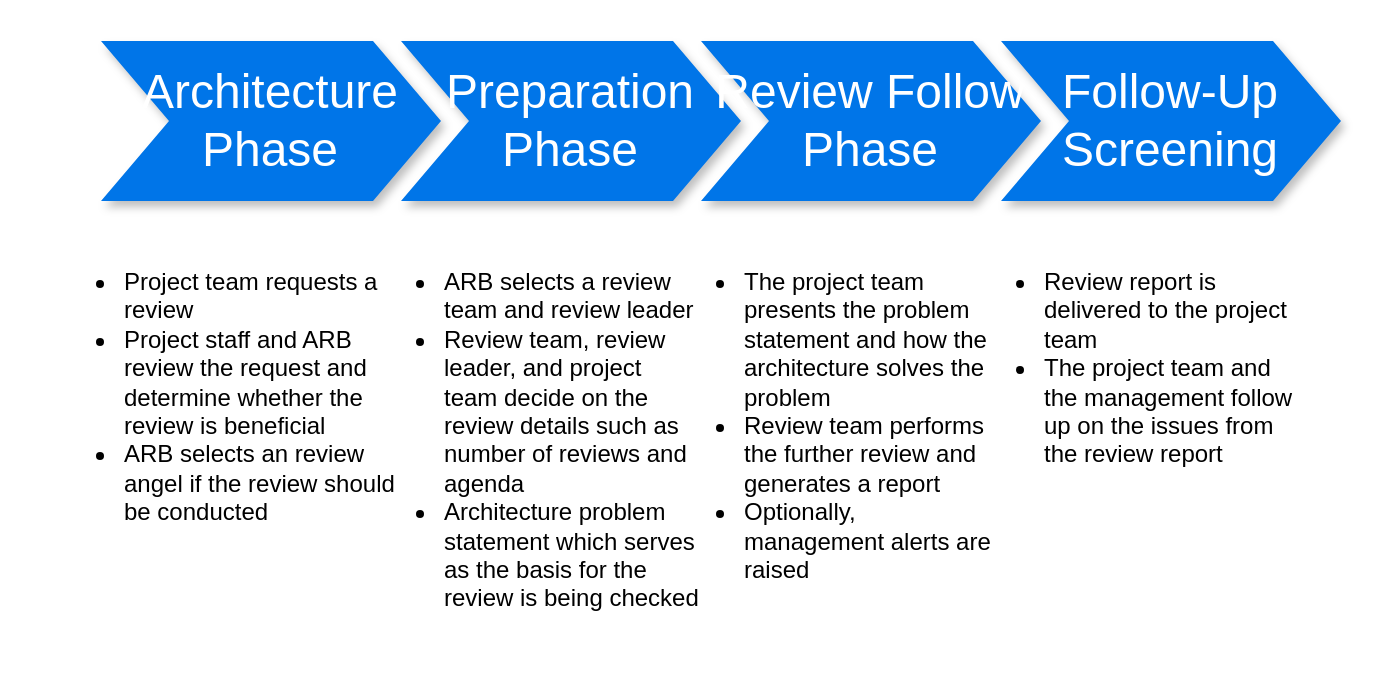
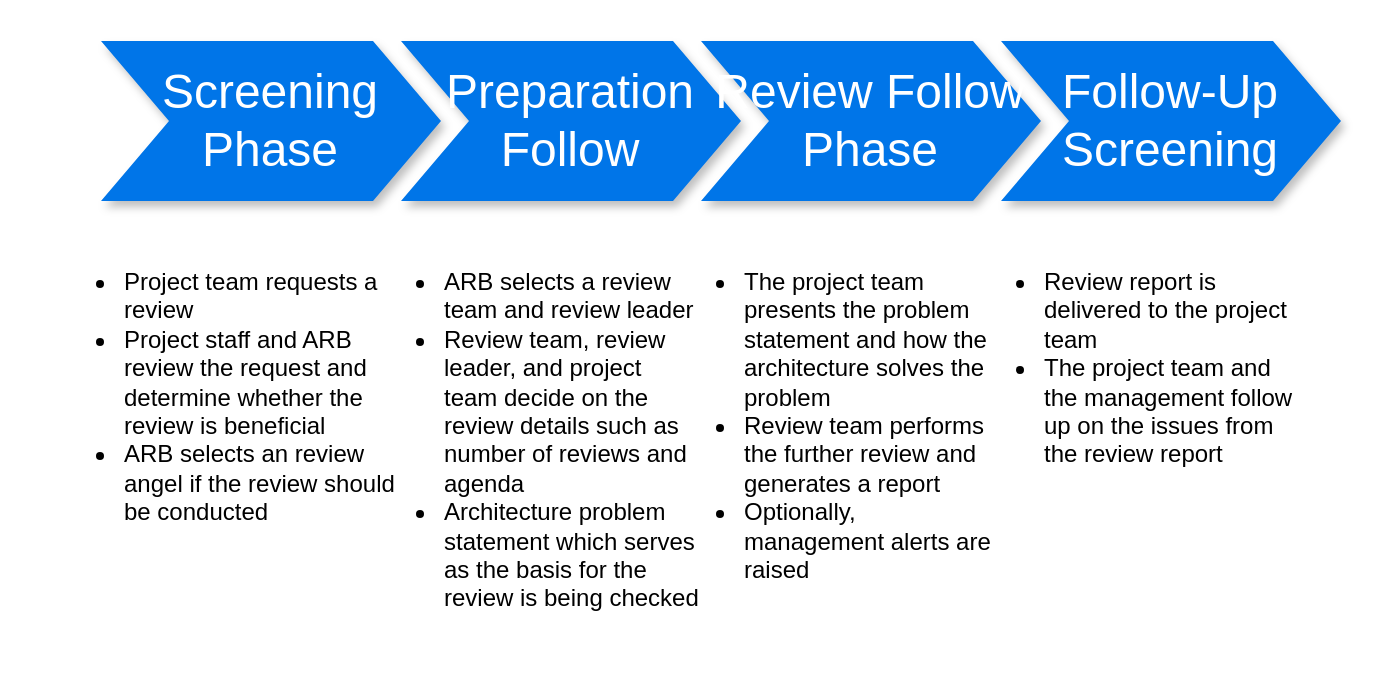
(271, 121) -> (271, 121)
(571, 121) -> (571, 121)
